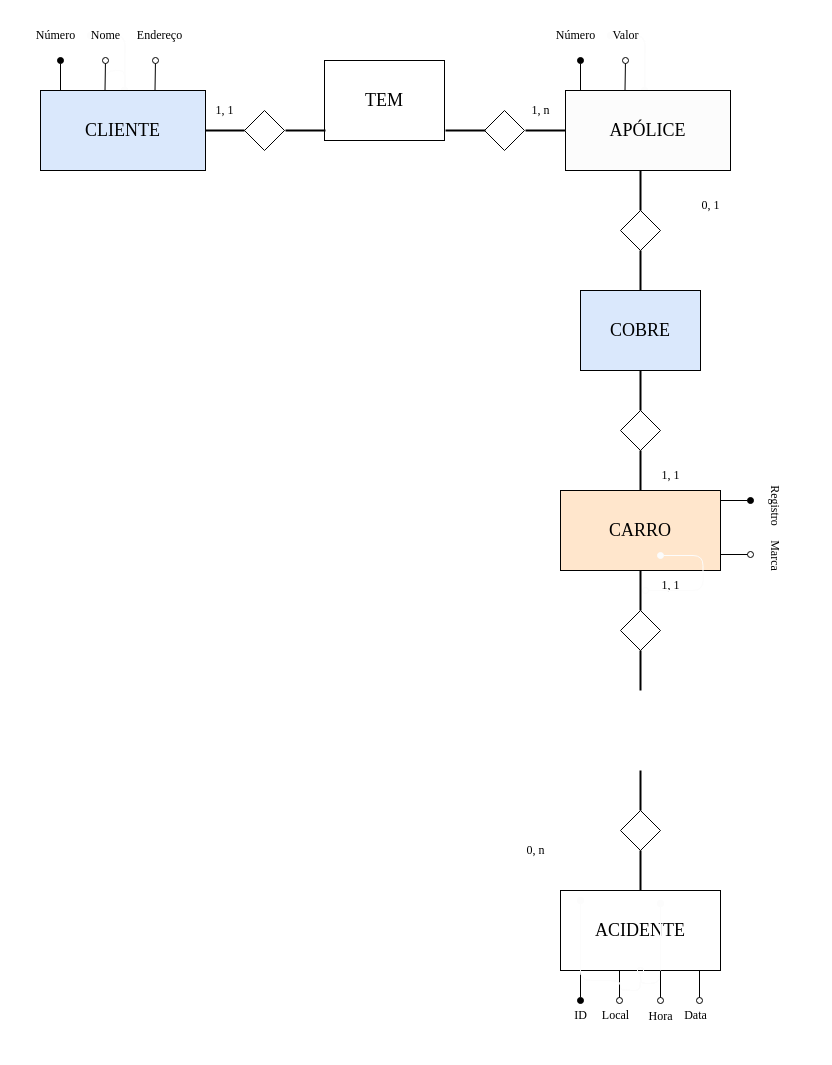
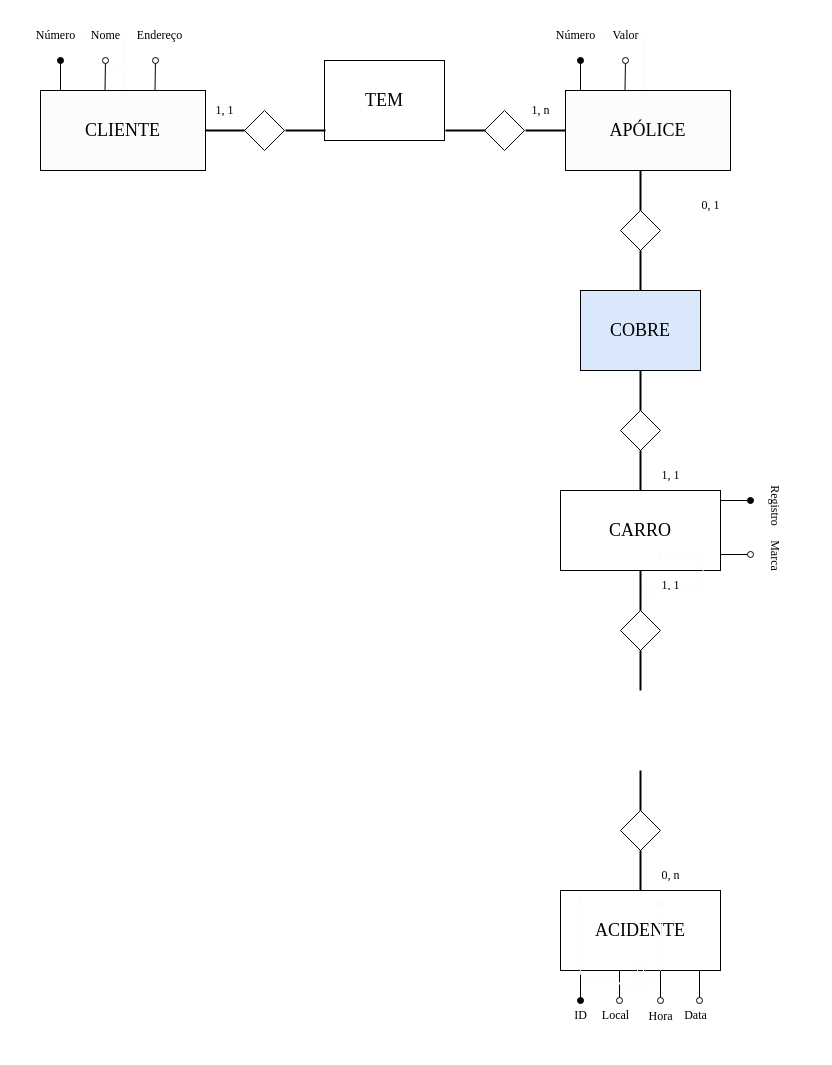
(123, 131) -> (123, 131)
(641, 531) -> (641, 531)
(536, 851) -> (671, 876)
